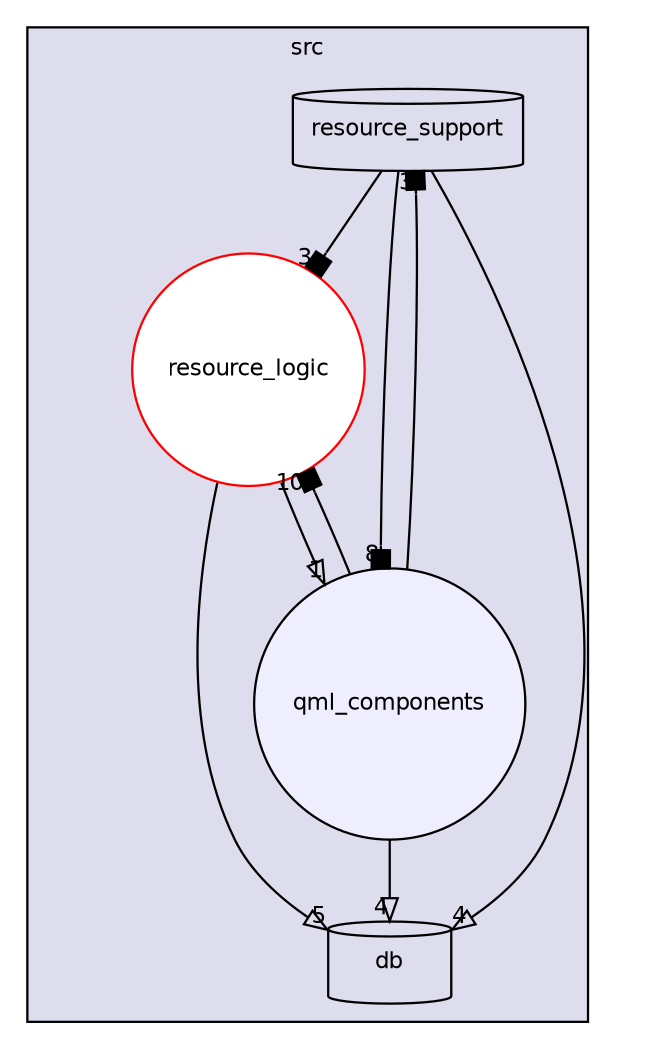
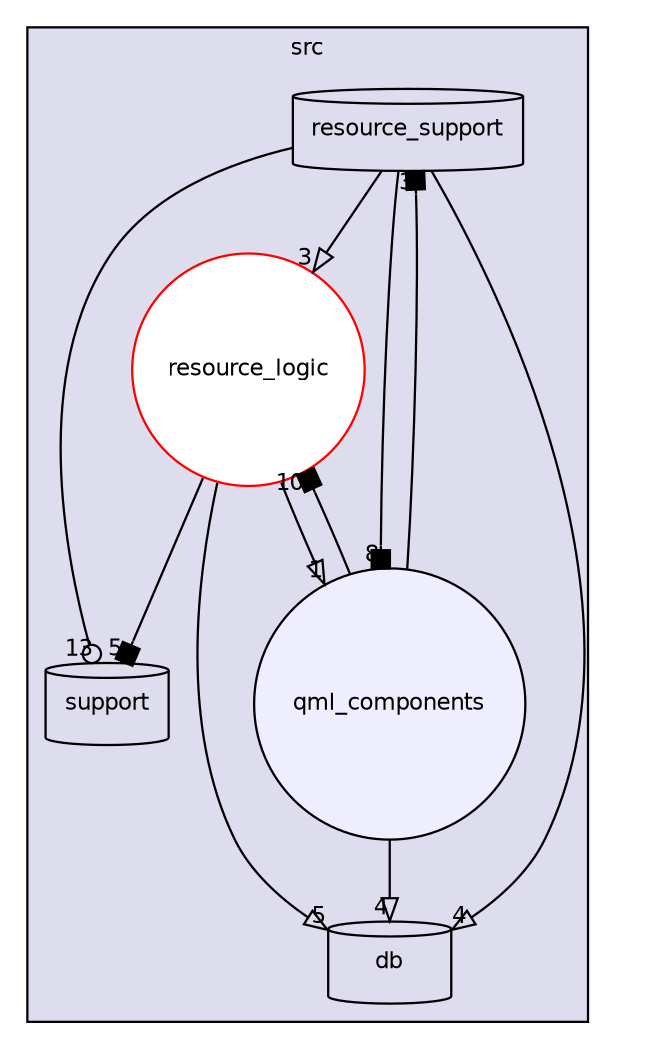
(354, 212) -> (354, 212)
none -> (107, 704)
